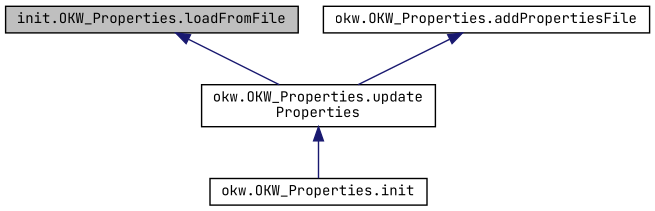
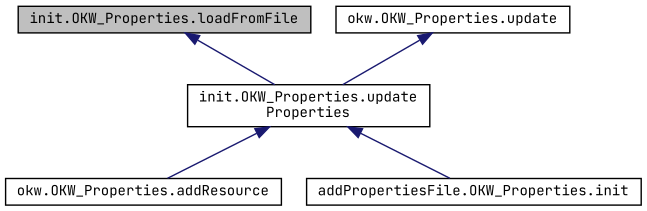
(486, 20) -> (453, 20)
(318, 106) -> (309, 106)
none -> (144, 192)
(318, 192) -> (474, 192)
